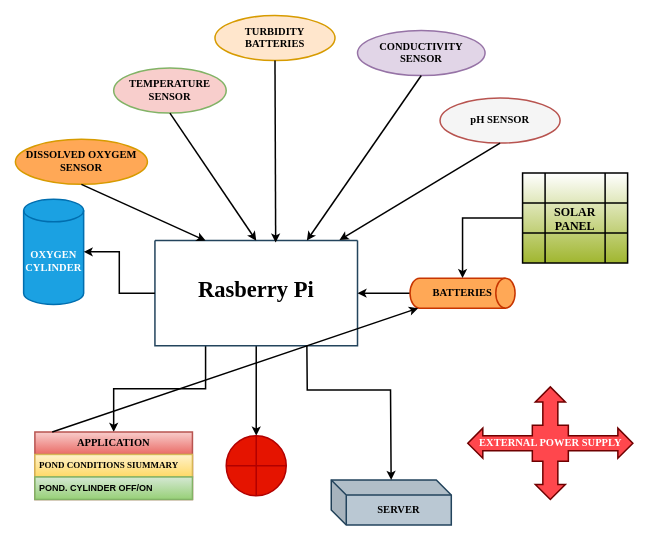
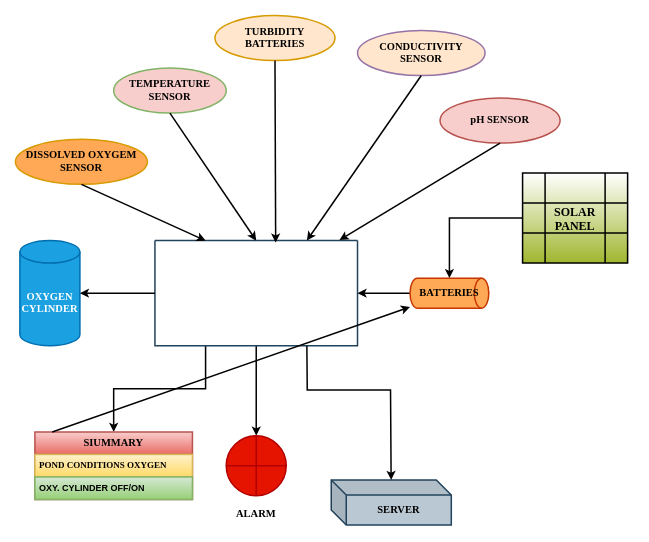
(421, 53) -> (421, 53)
(500, 120) -> (500, 120)
(54, 252) -> (50, 293)
(256, 289) -> none
(462, 293) -> (449, 293)
(114, 443) -> (114, 443)
(550, 443) -> none
(98, 465) -> (92, 465)
(89, 488) -> (86, 488)
none -> (256, 514)
